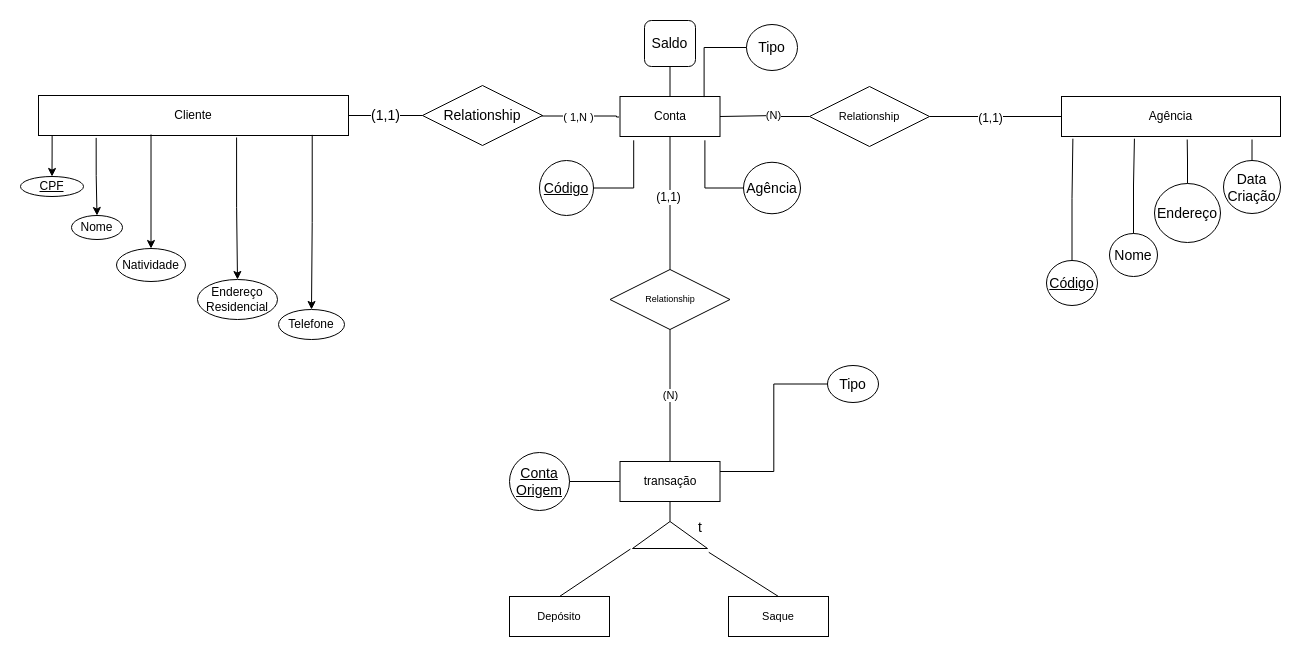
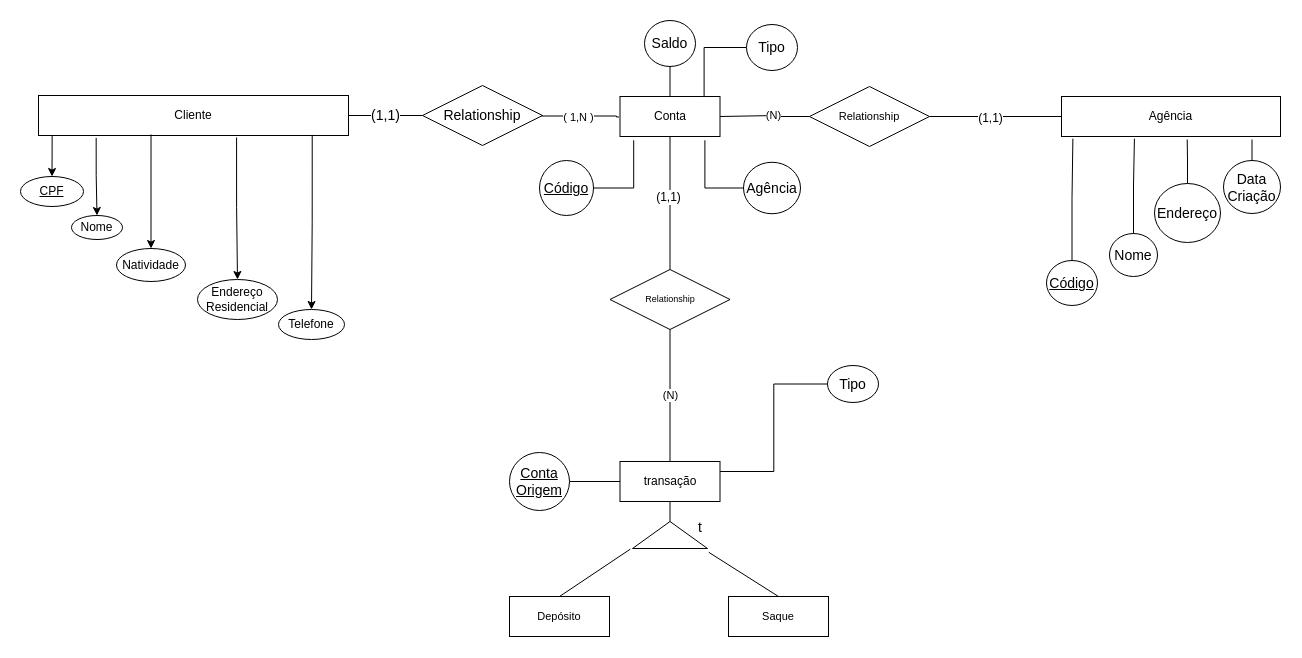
(670, 44) -> (670, 44)
(52, 187) -> (52, 192)
